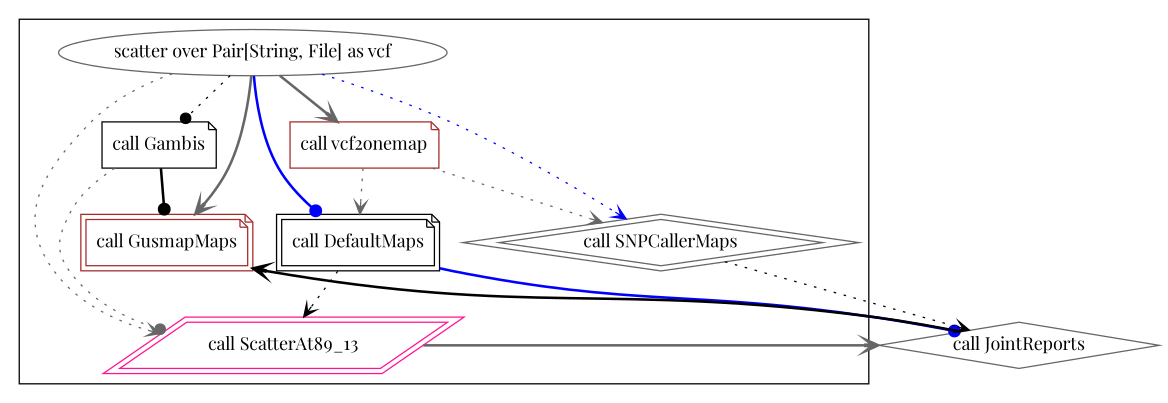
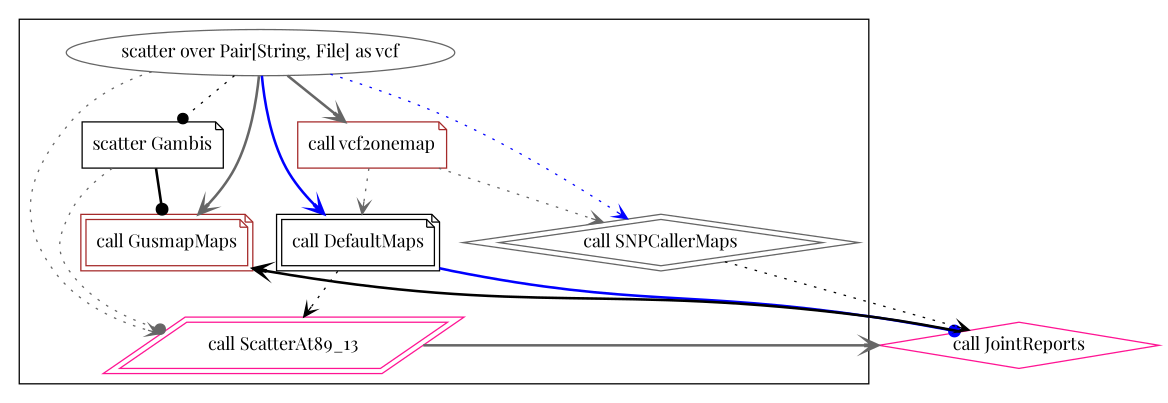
(159, 145) -> (153, 145)
(269, 148) -> (276, 146)
(1019, 345) -> (1019, 345)
